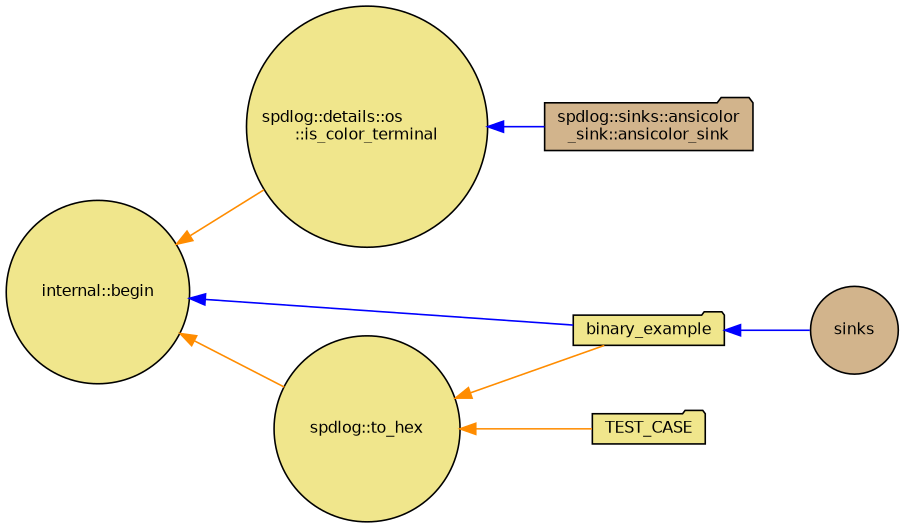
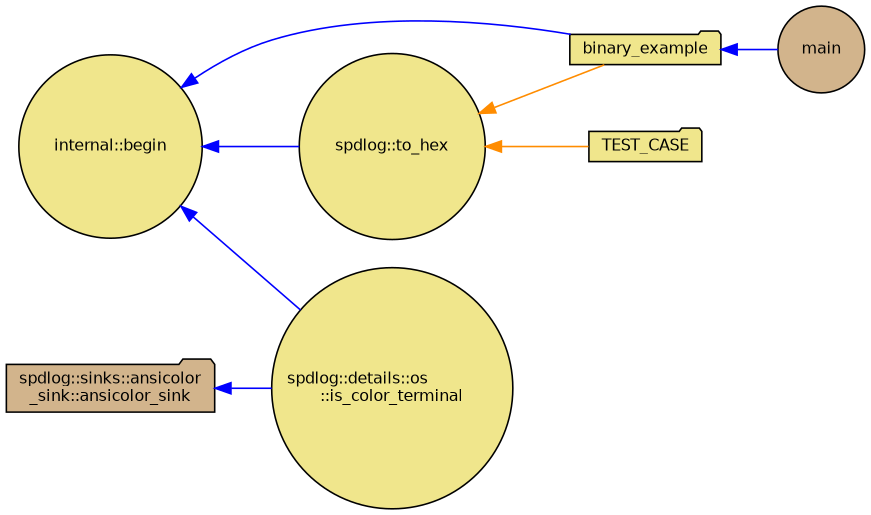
(524, 127) -> (251, 388)
(227, 213) -> (247, 263)
(854, 330) -> (821, 50)
(239, 364) -> (259, 147)
